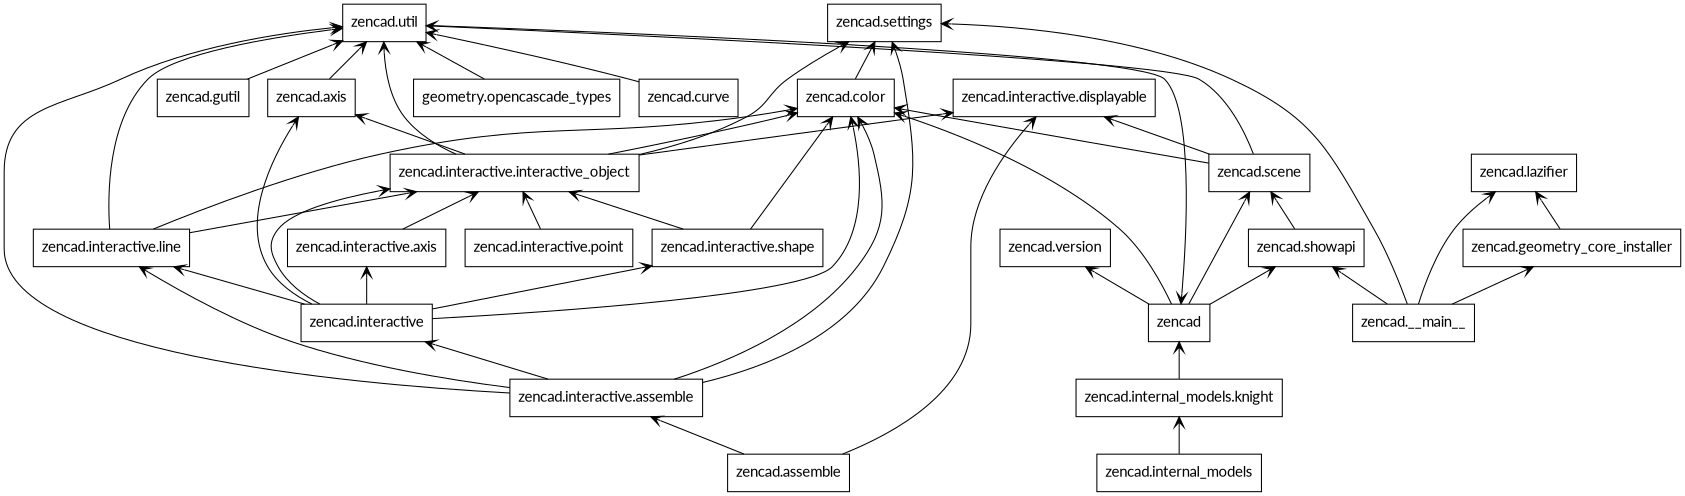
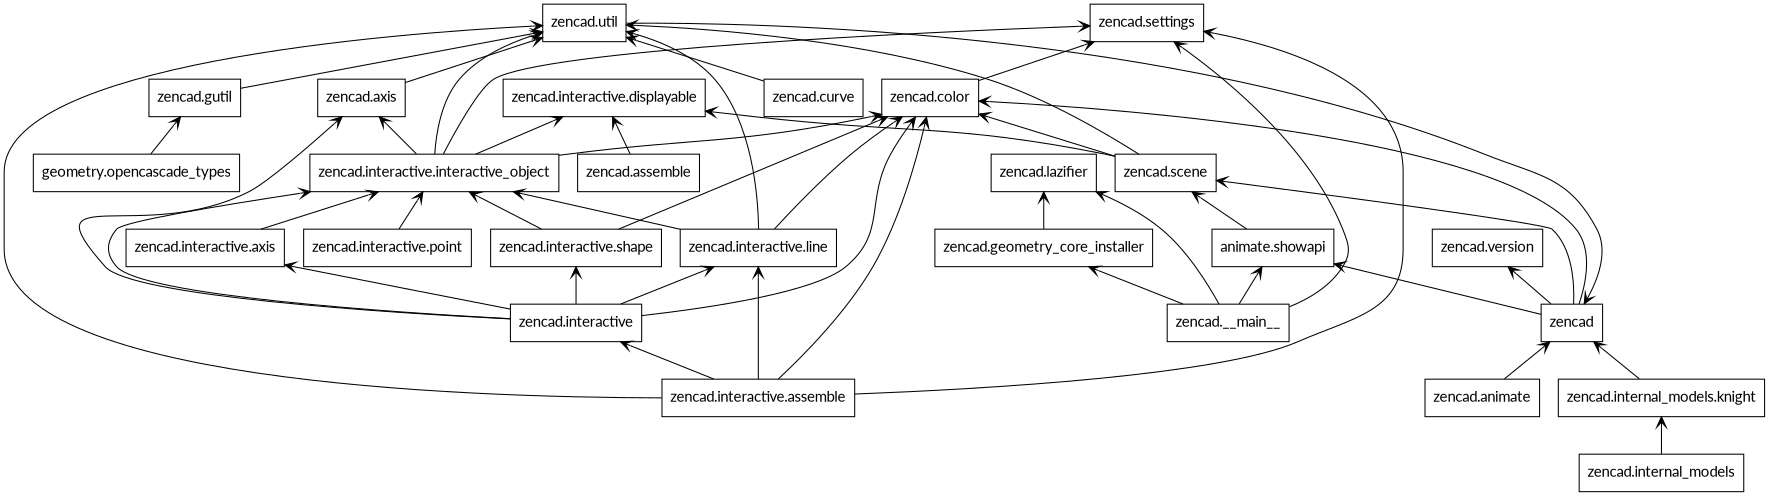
(455, 63) -> (162, 140)
(1306, 248) -> (1273, 248)
none -> (1482, 398)
(702, 437) -> none
